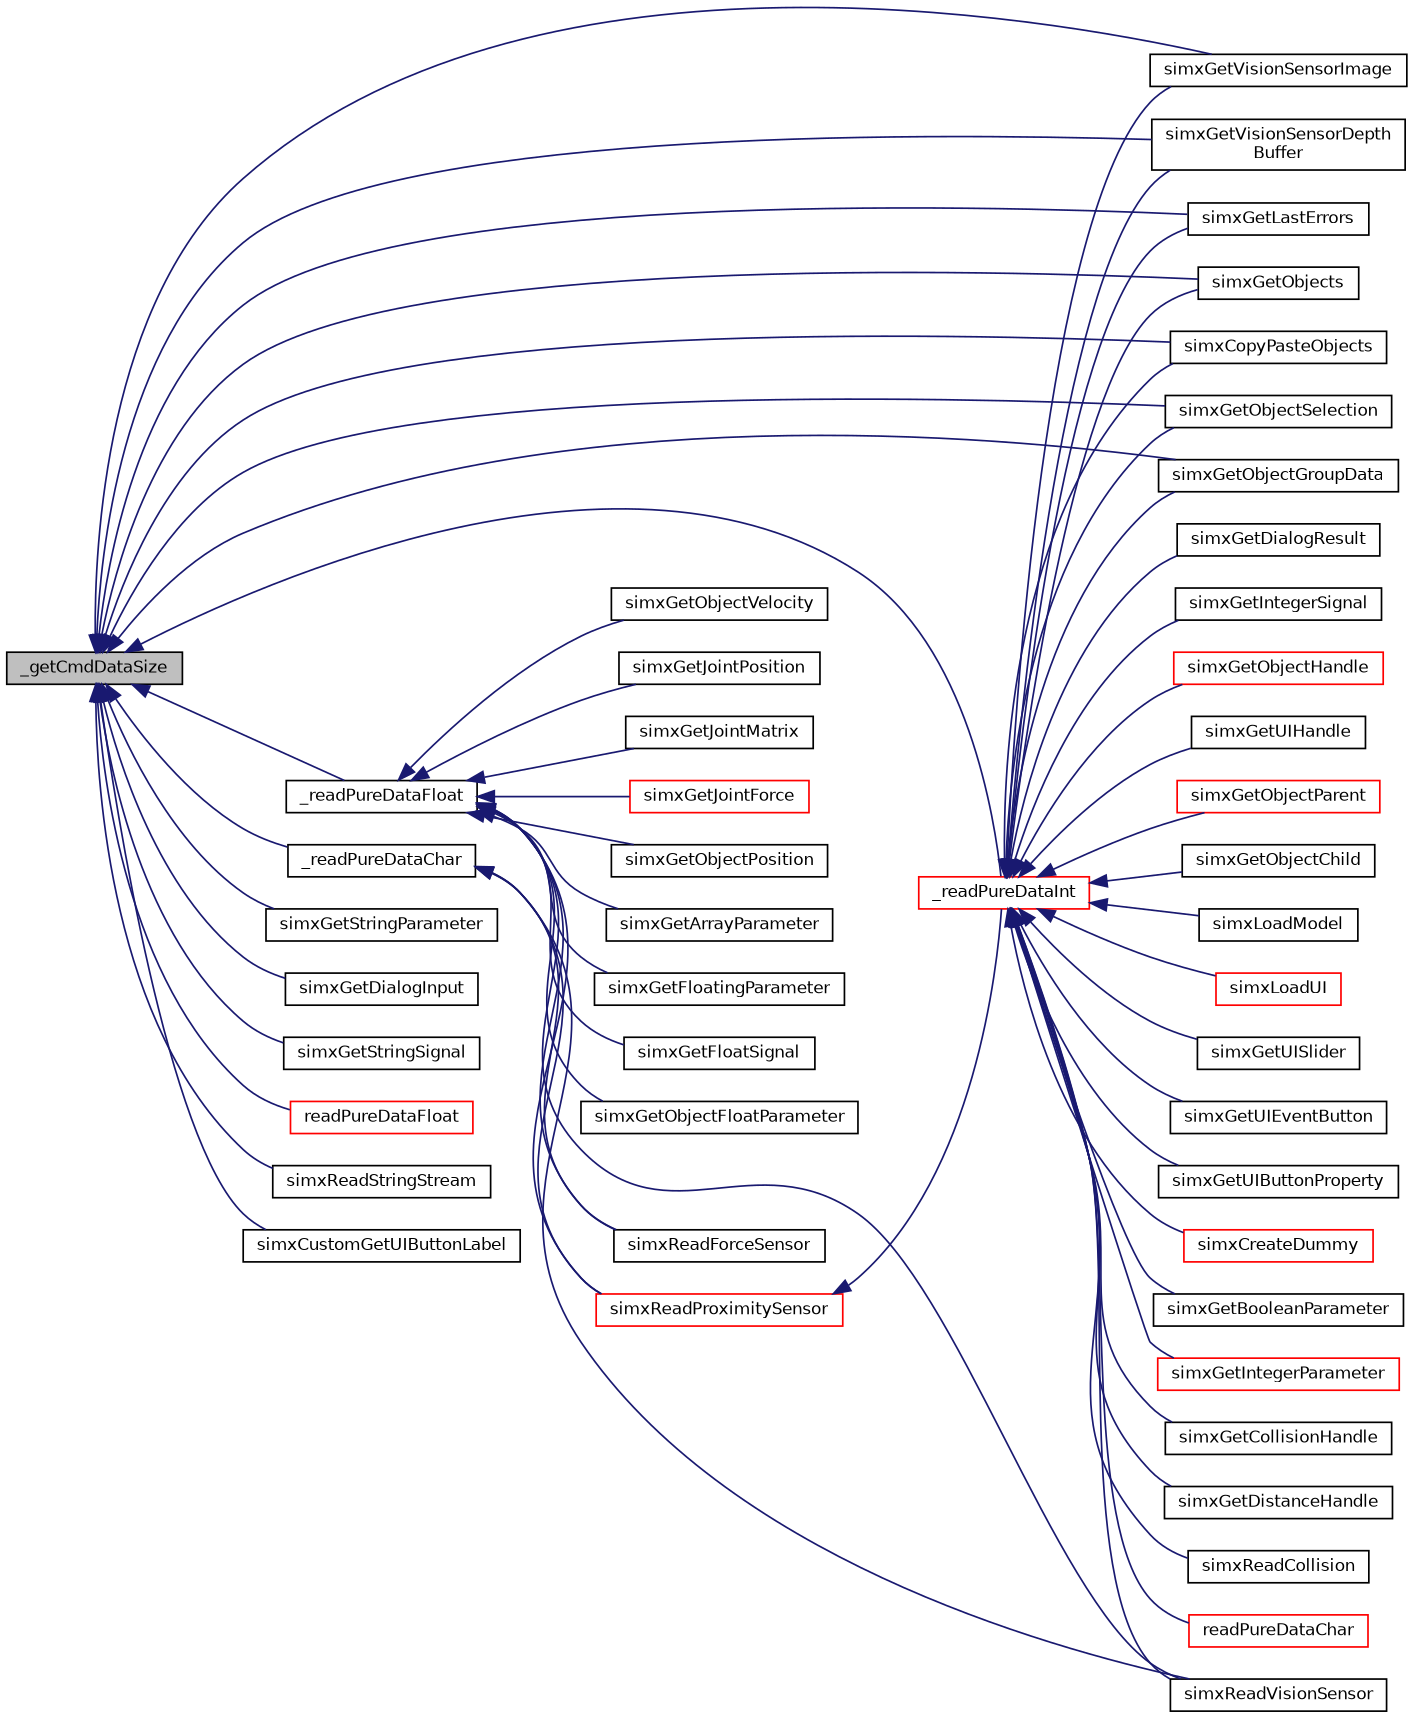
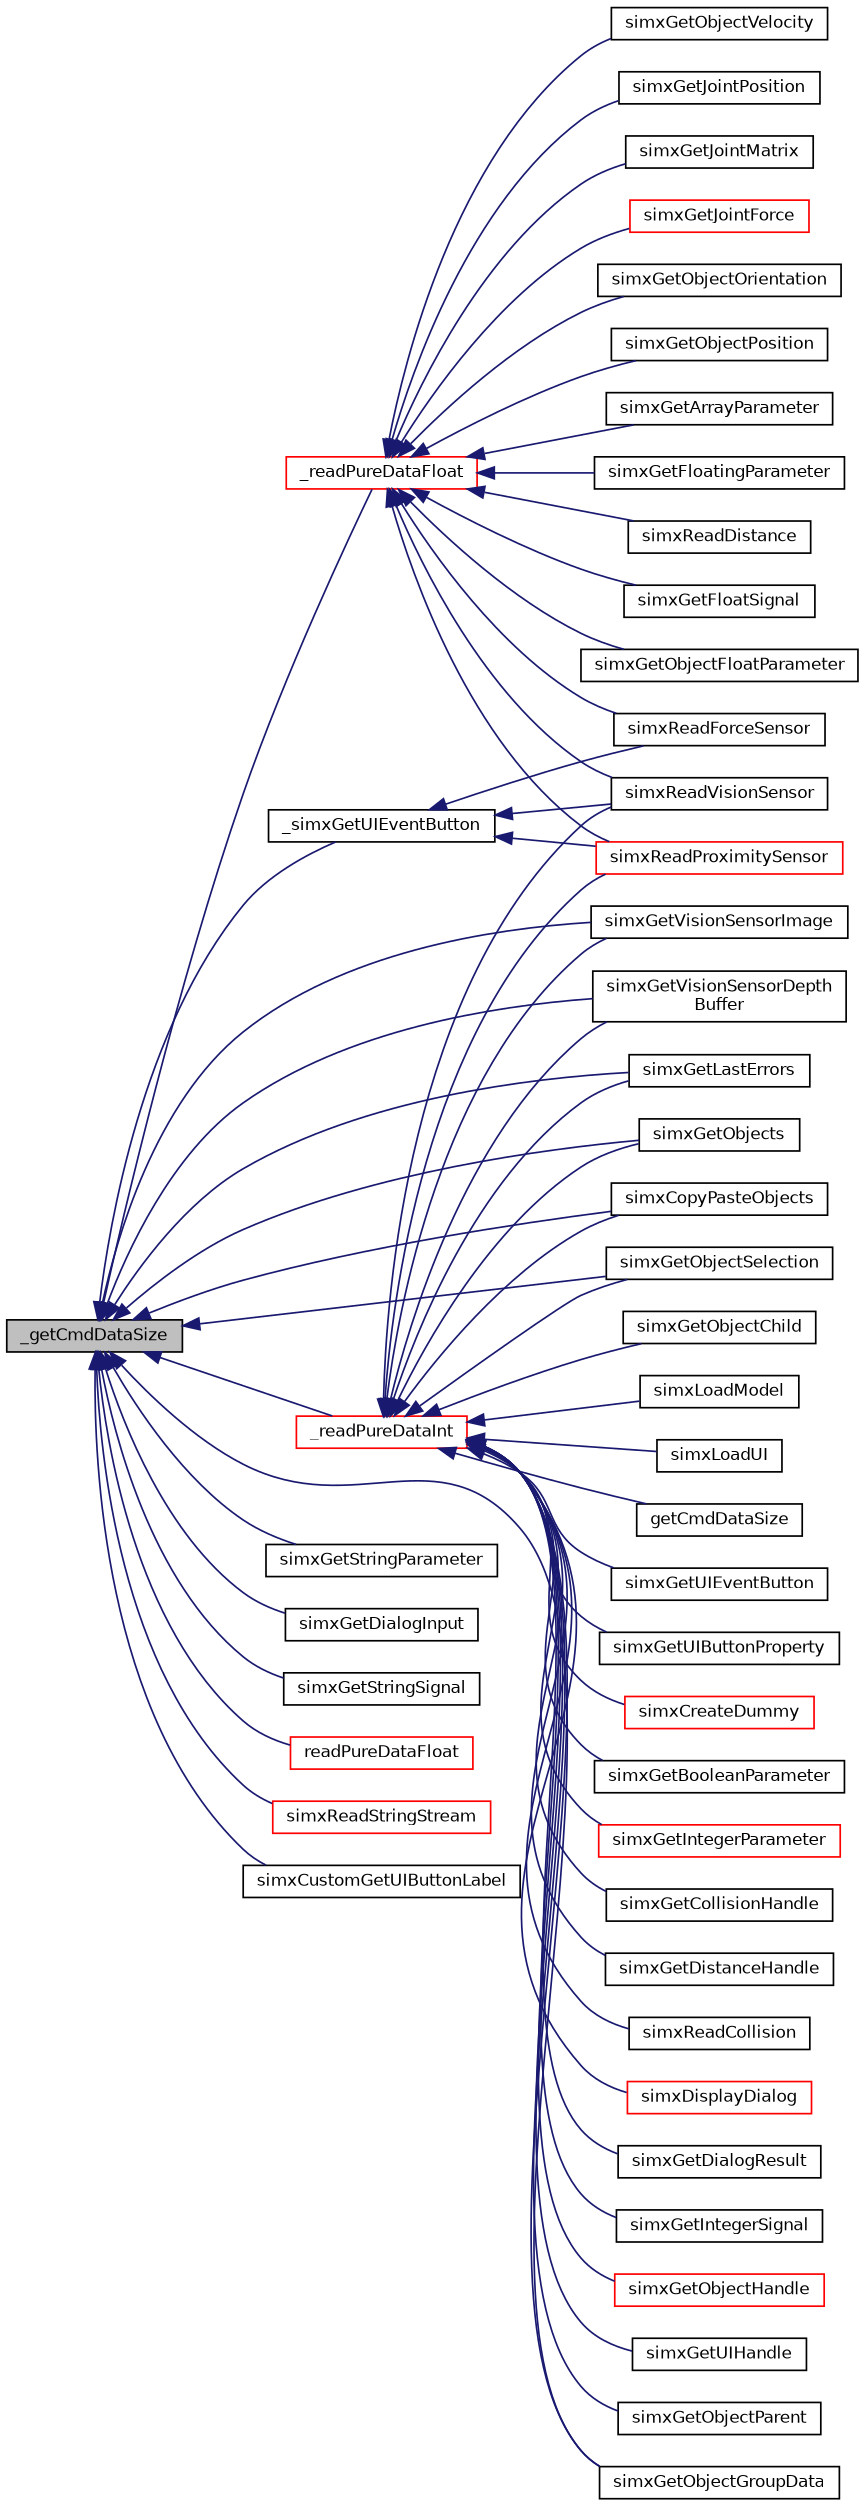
none -> (719, 280)
none -> (719, 537)
(382, 797) -> (382, 473)
(1278, 797) -> (719, 2418)
(382, 861) -> (382, 826)
(1278, 989) -> (719, 1456)
(1278, 1053) -> (719, 1520)
(960, 1113) -> (443, 1112)
(382, 1182) -> (382, 1817)
(1278, 1631) -> (719, 2098)
